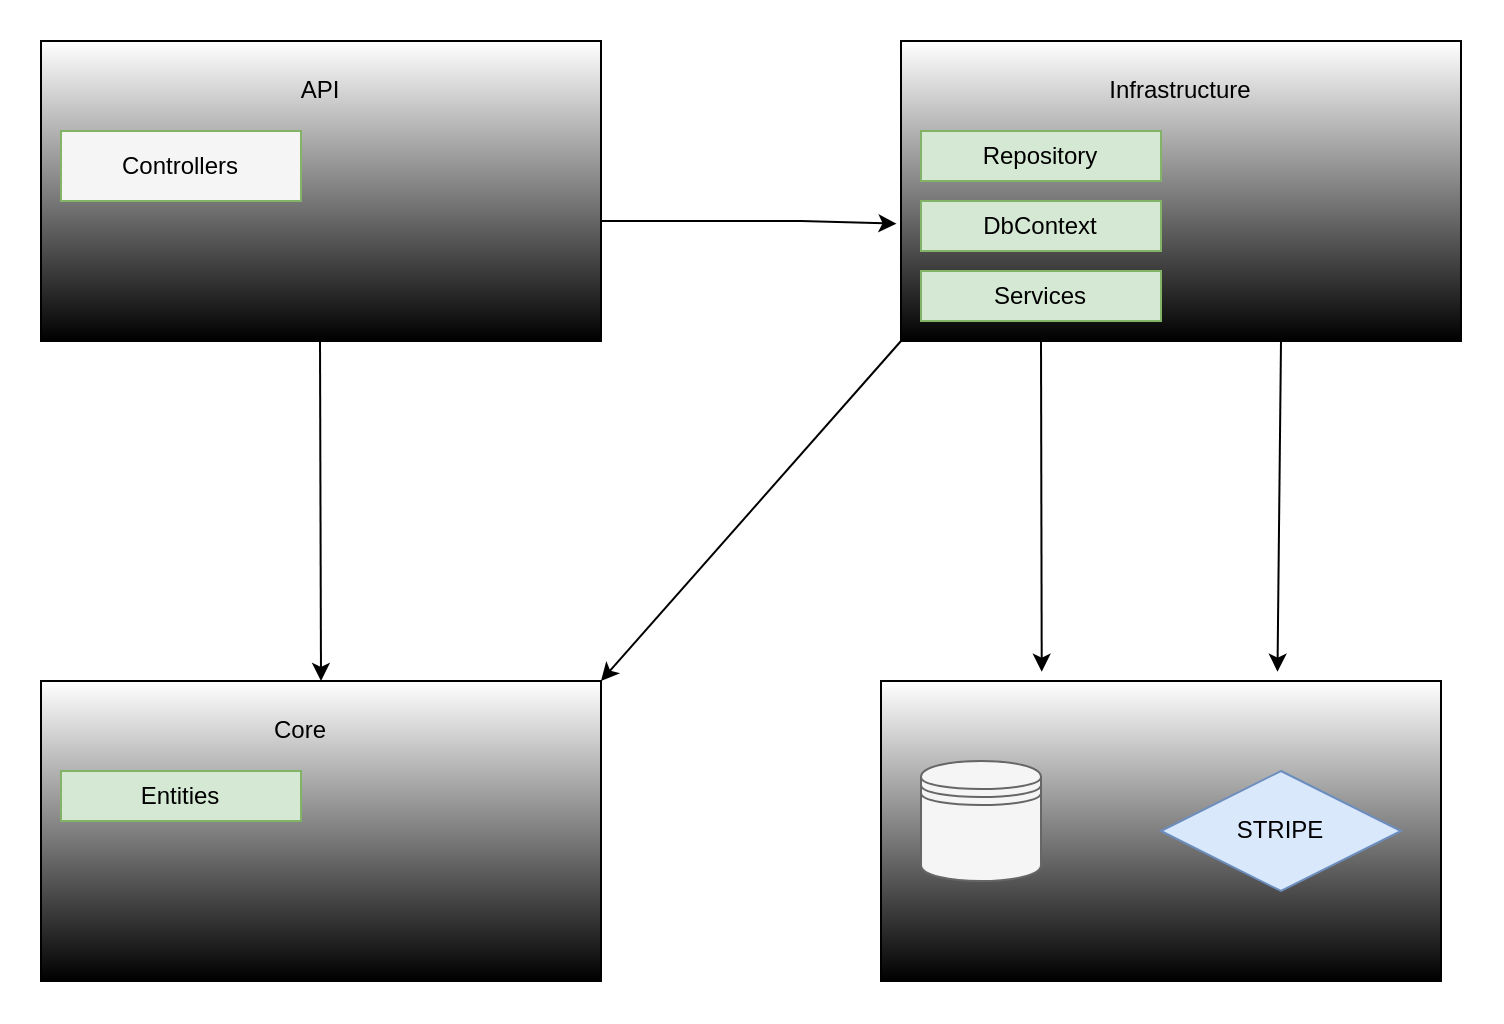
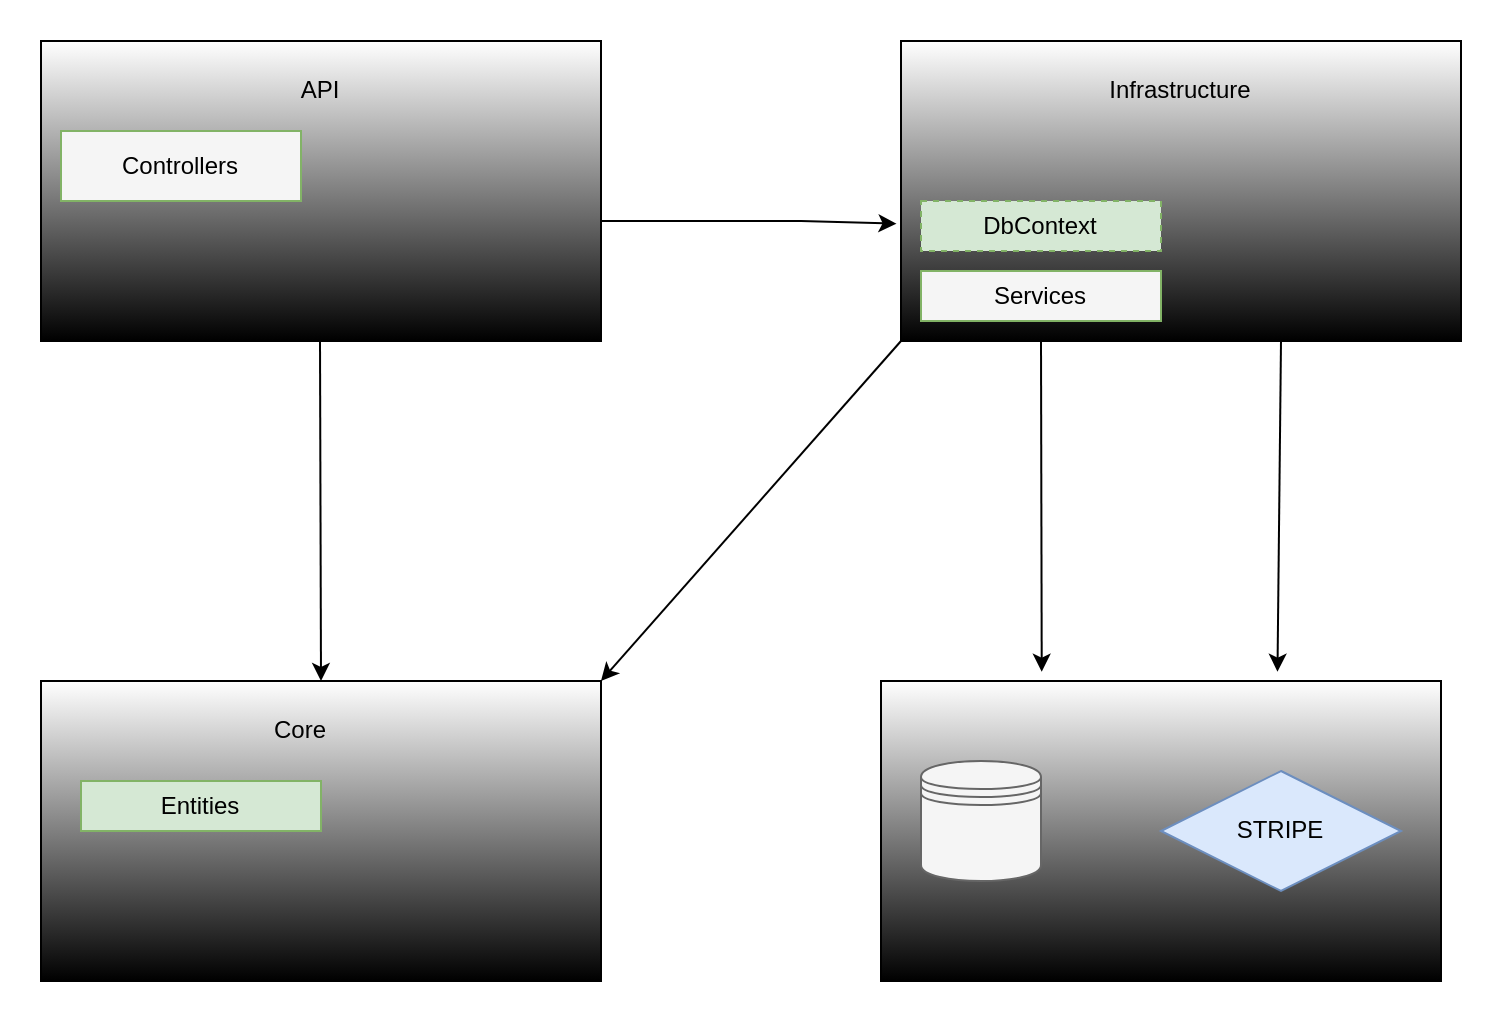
(1041, 156) -> none
(1041, 226) -> (1041, 226)
(1041, 296) -> (1041, 296)
(181, 796) -> (201, 806)
